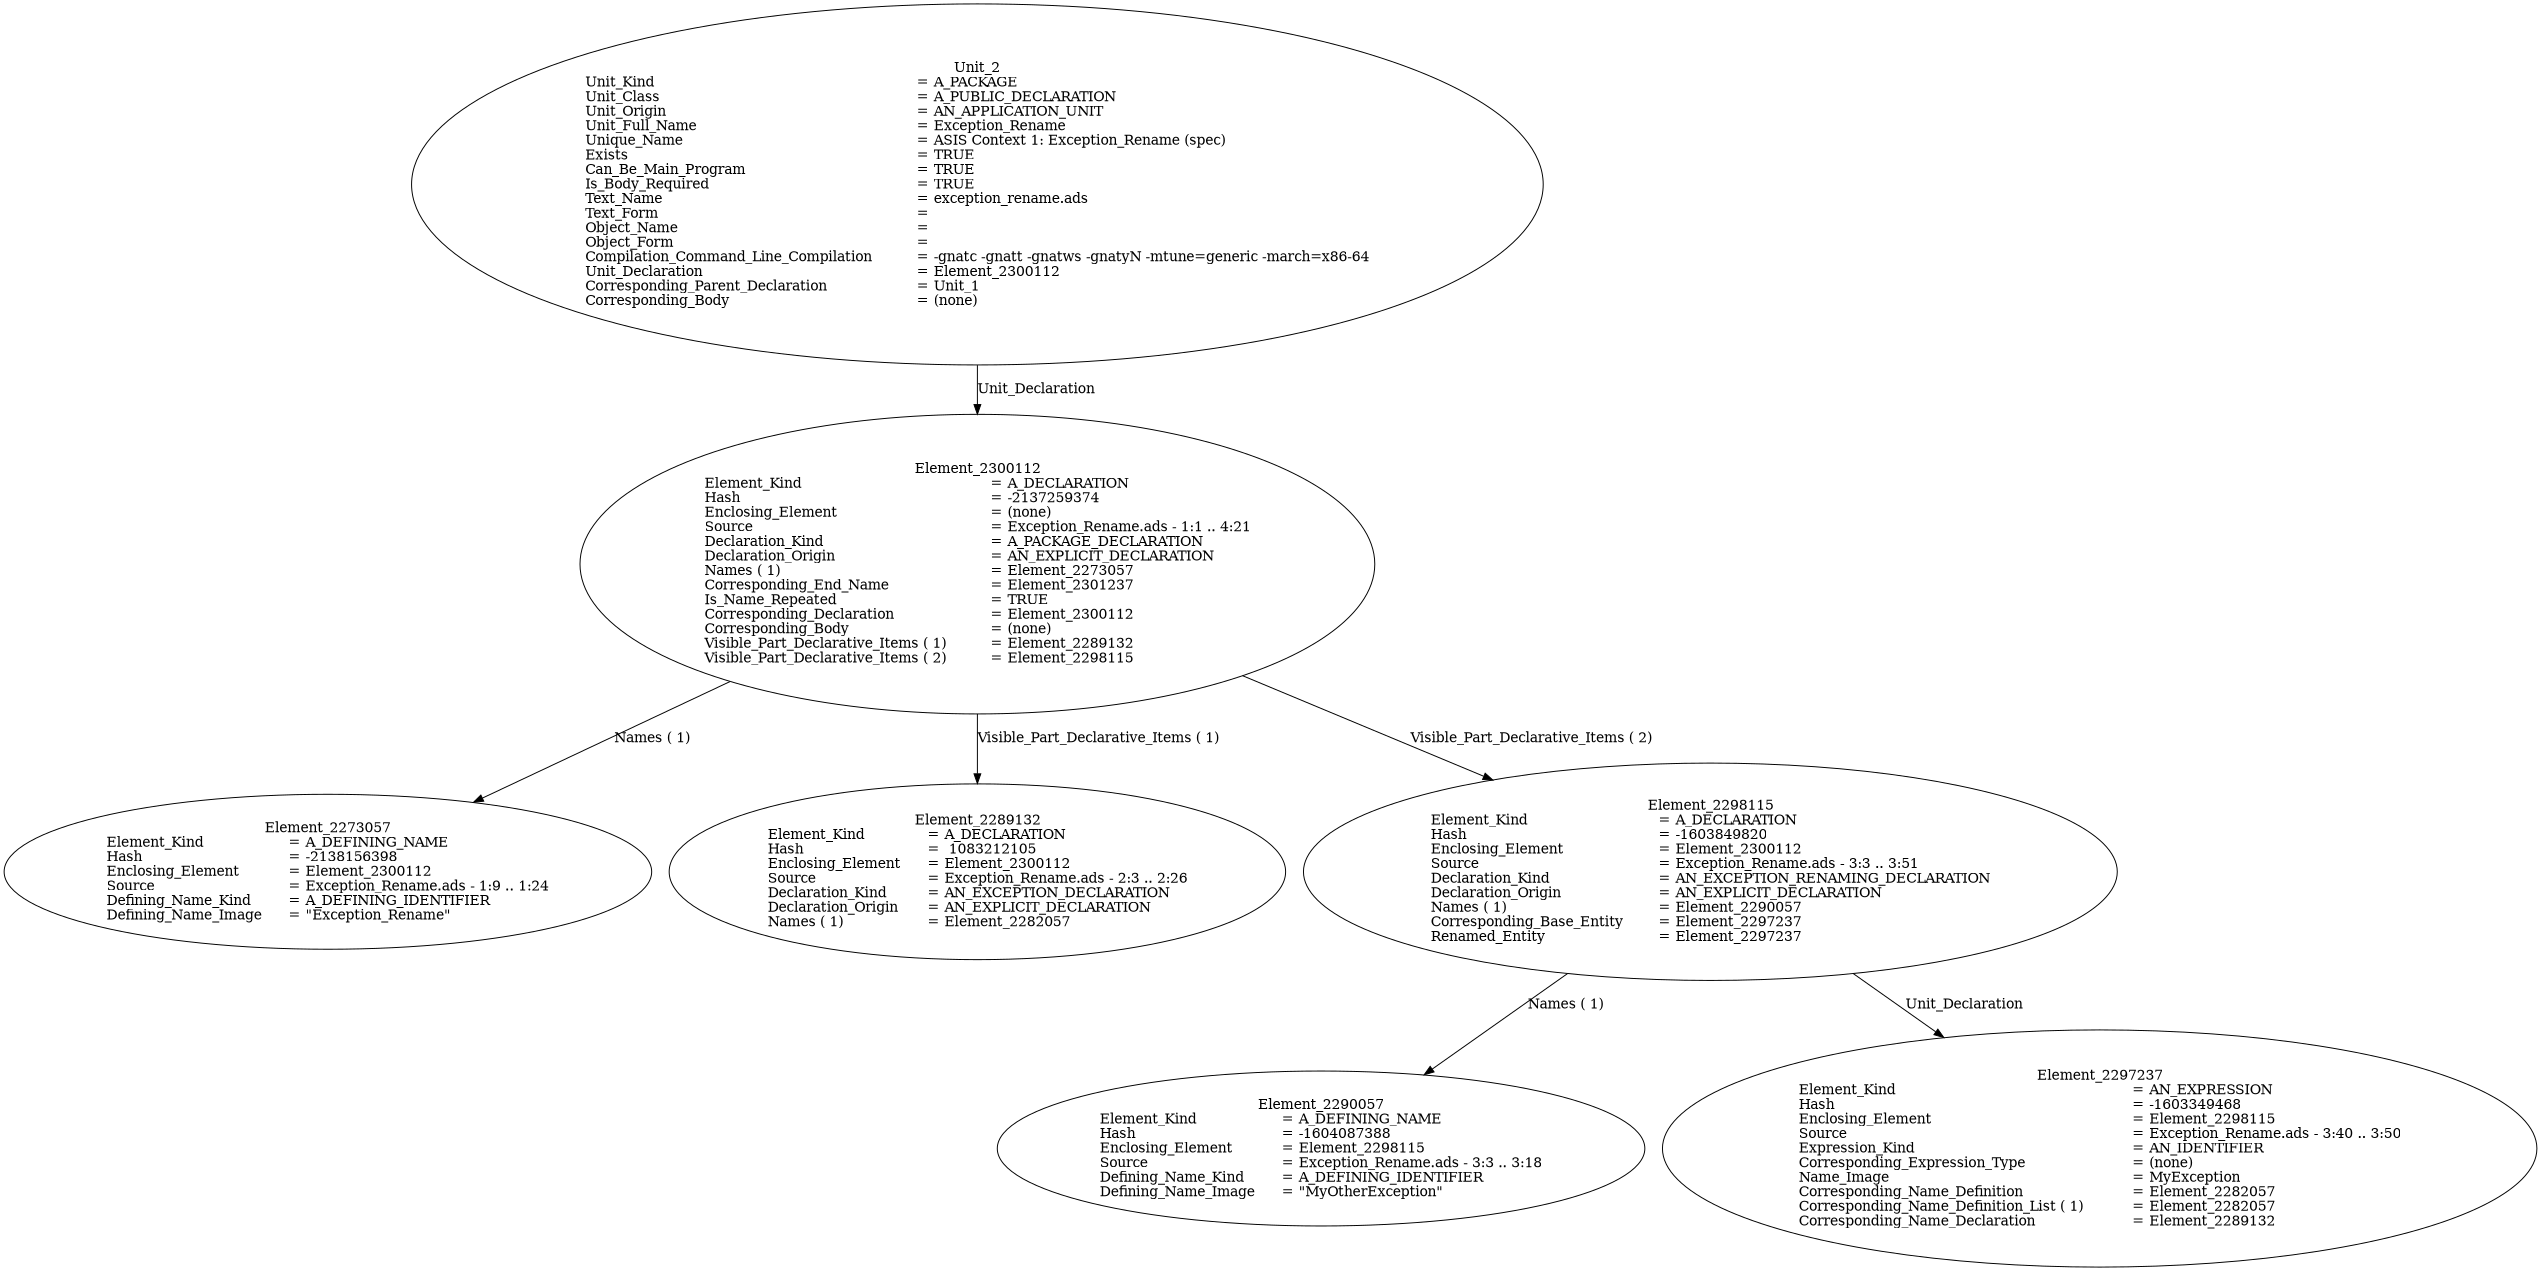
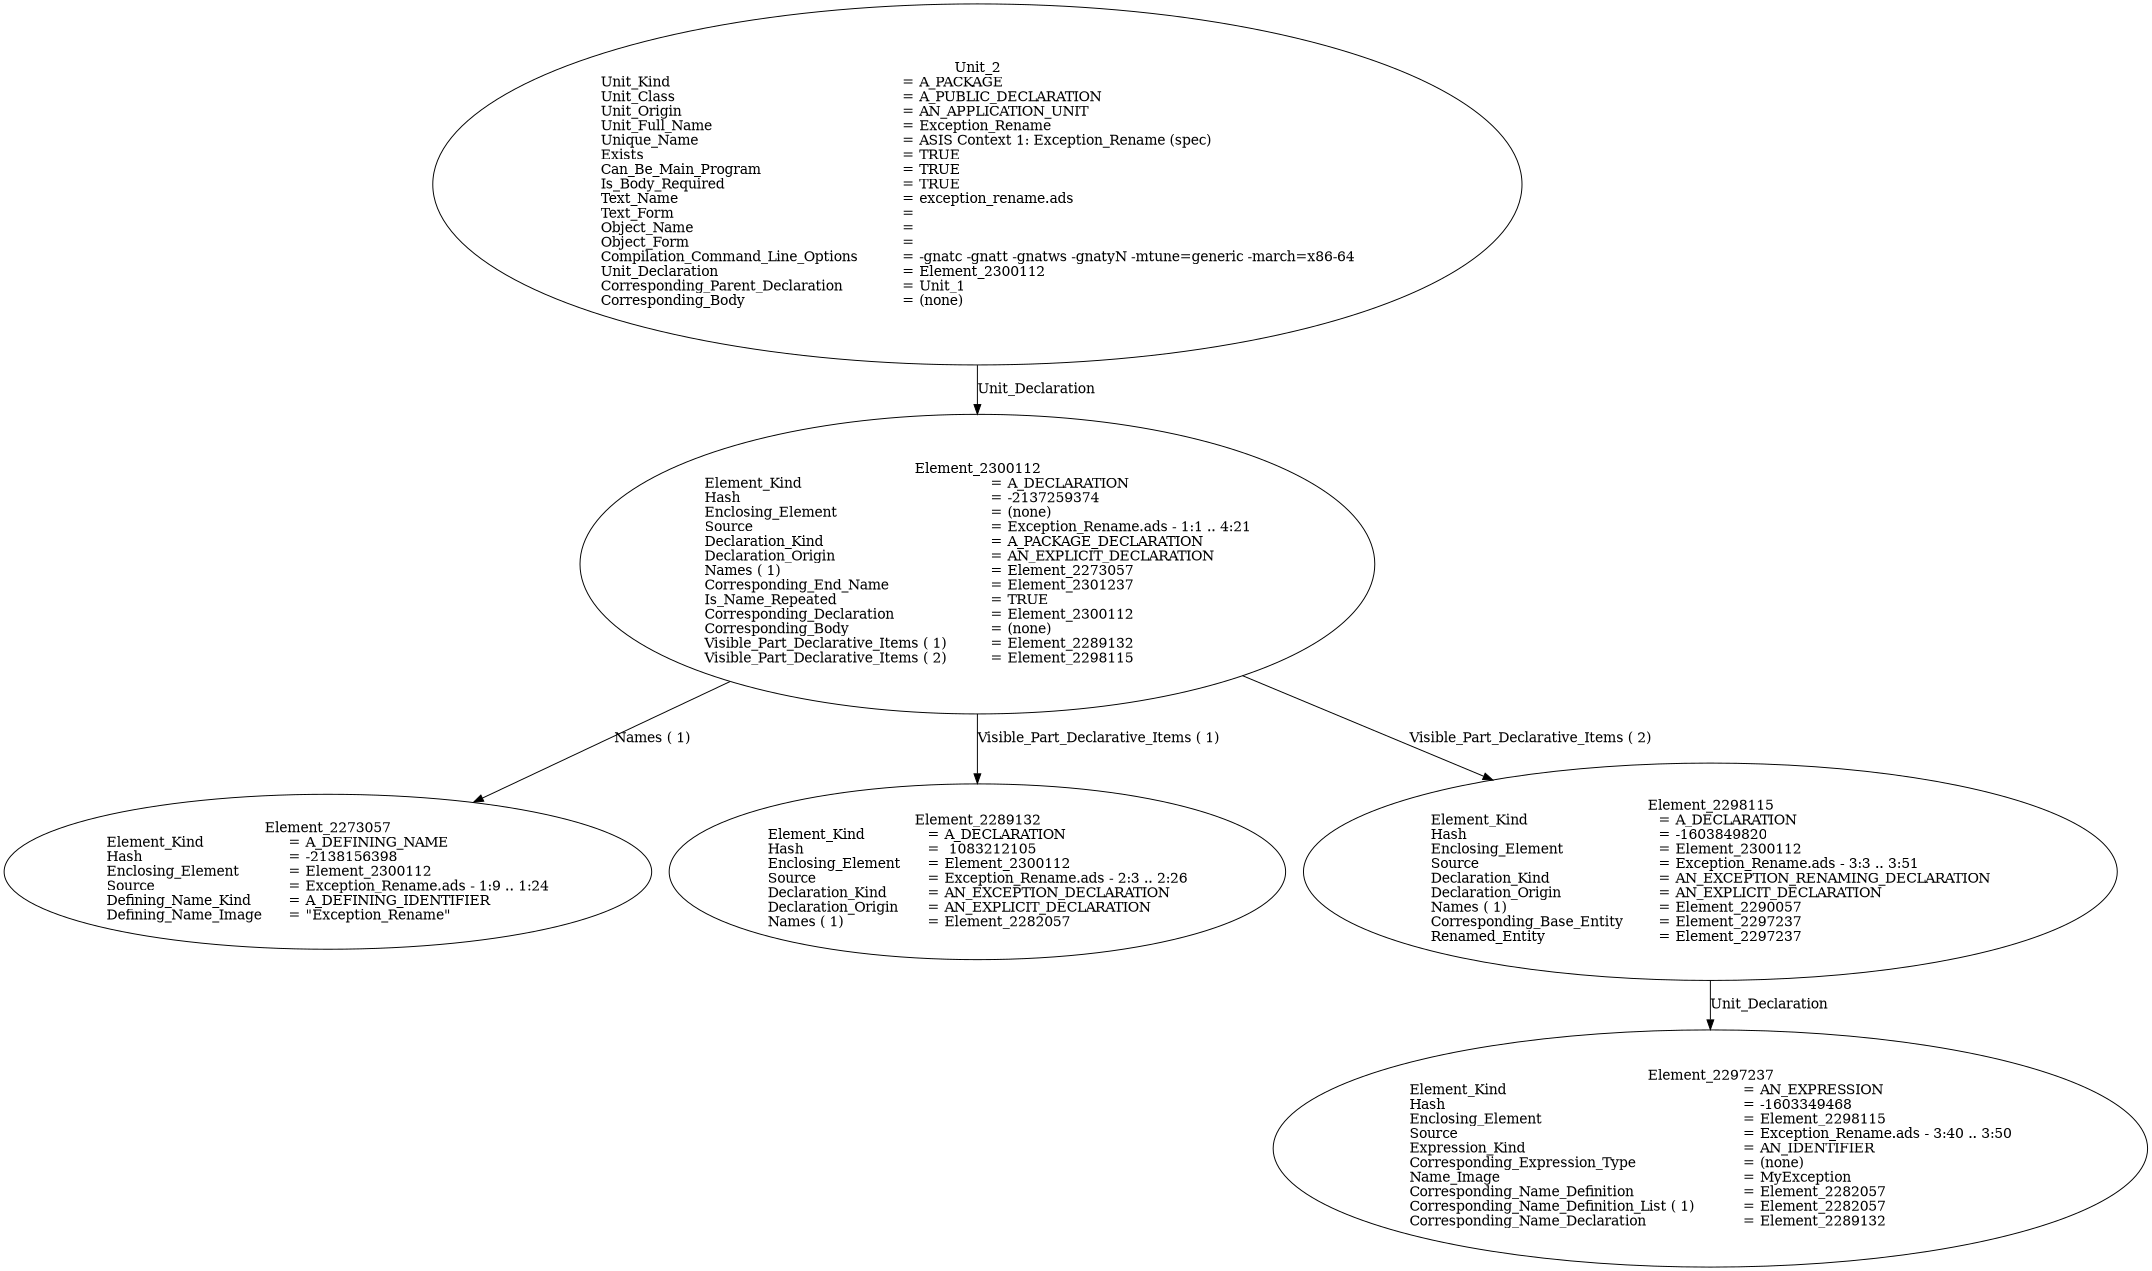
(749, 257) -> (749, 257)
(1321, 1148) -> none
